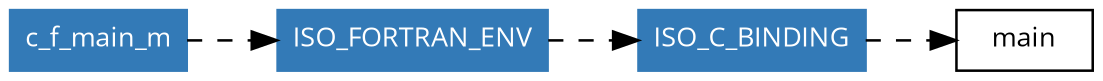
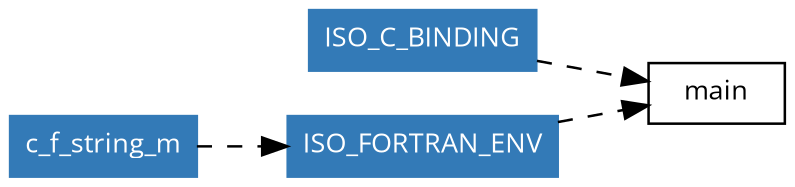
(98, 40) -> (103, 146)
(581, 40) -> (591, 116)
